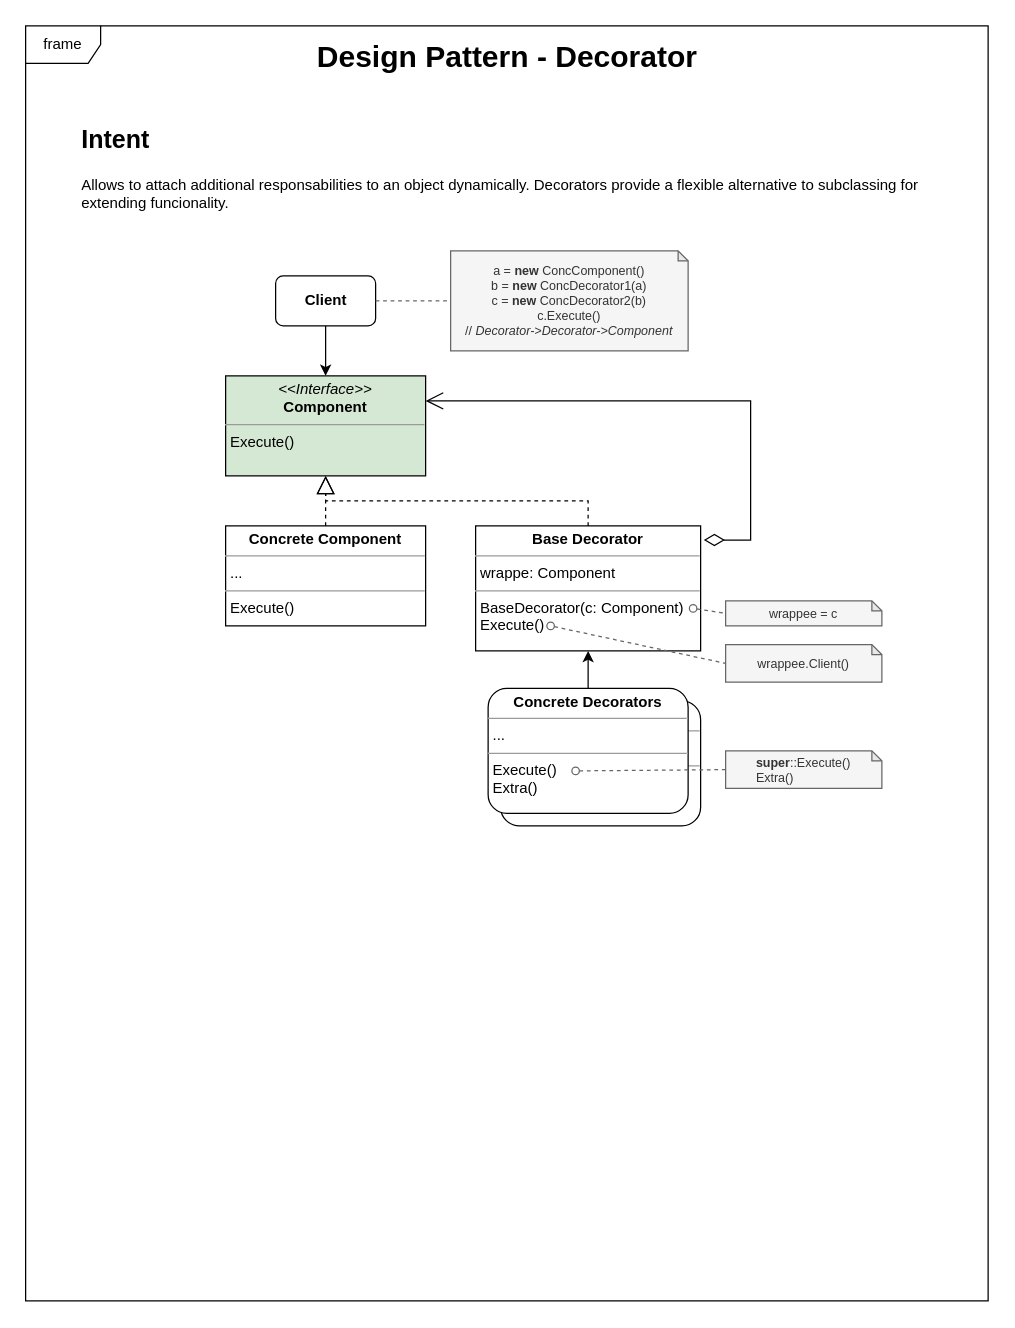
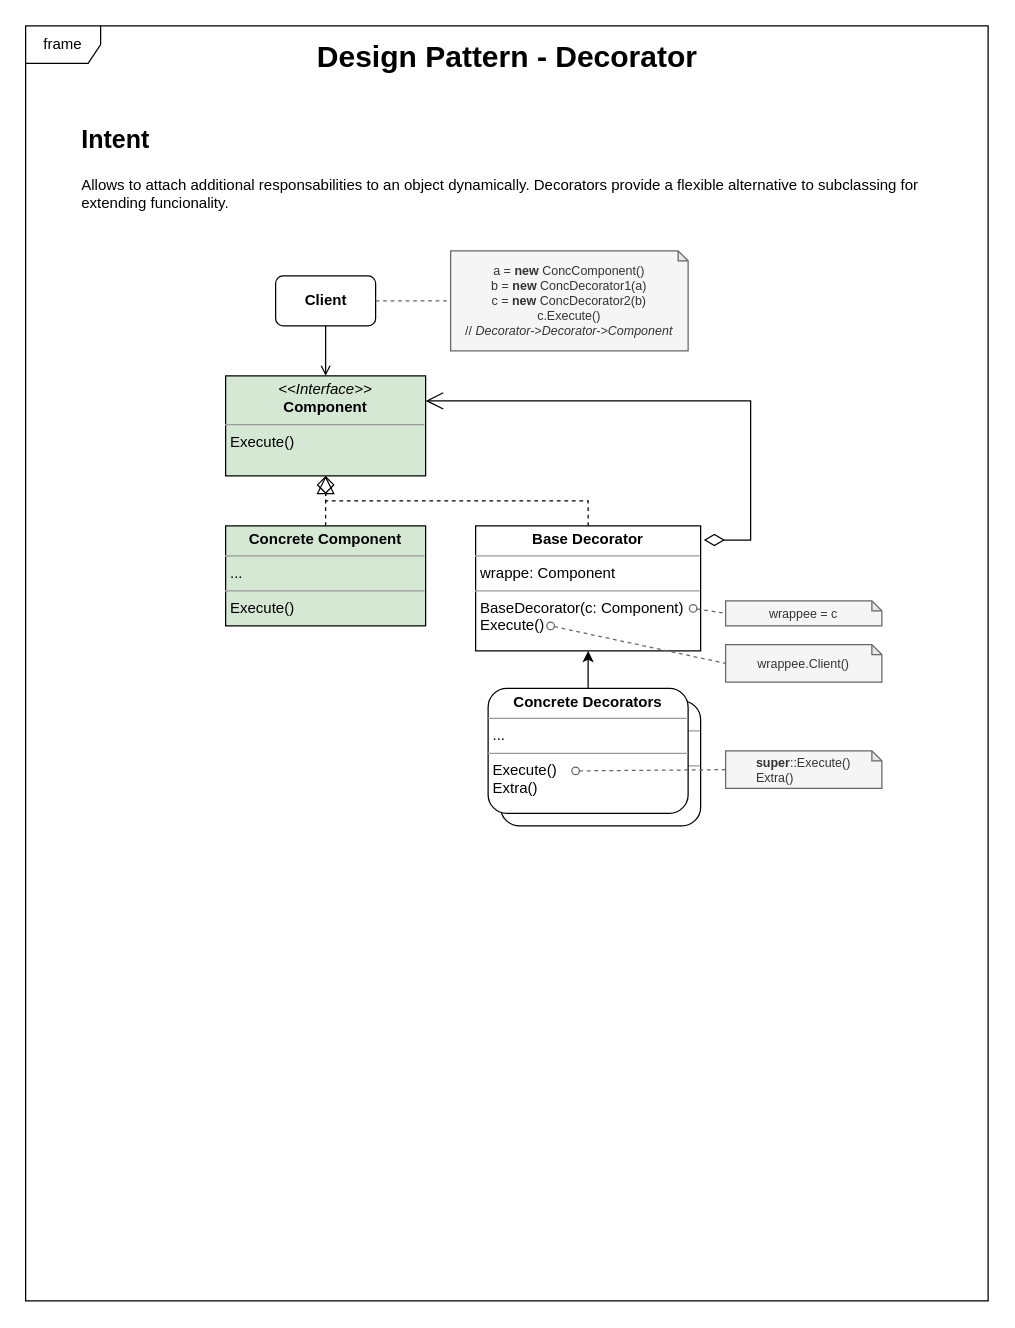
(326, 366) -> (326, 368)
(326, 526) -> (326, 526)
(326, 576) -> (326, 576)
